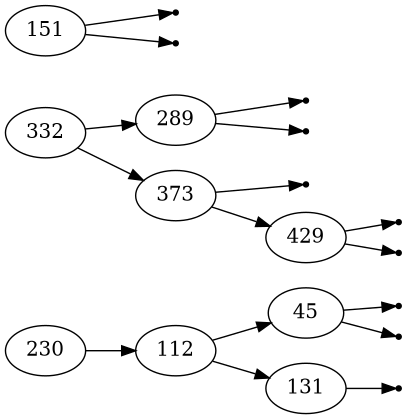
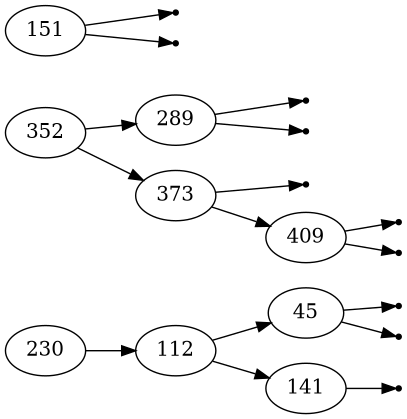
(46, 133) -> (46, 133)
(306, 238) -> (306, 238)
(306, 388) -> (306, 388)
